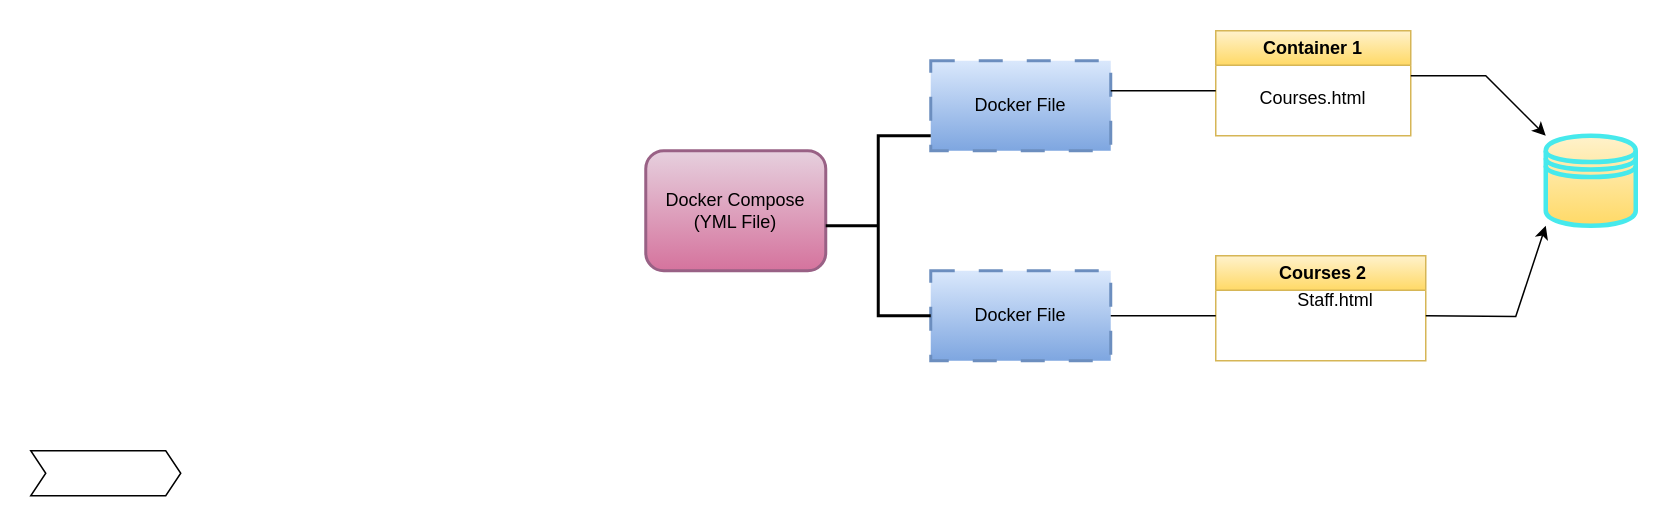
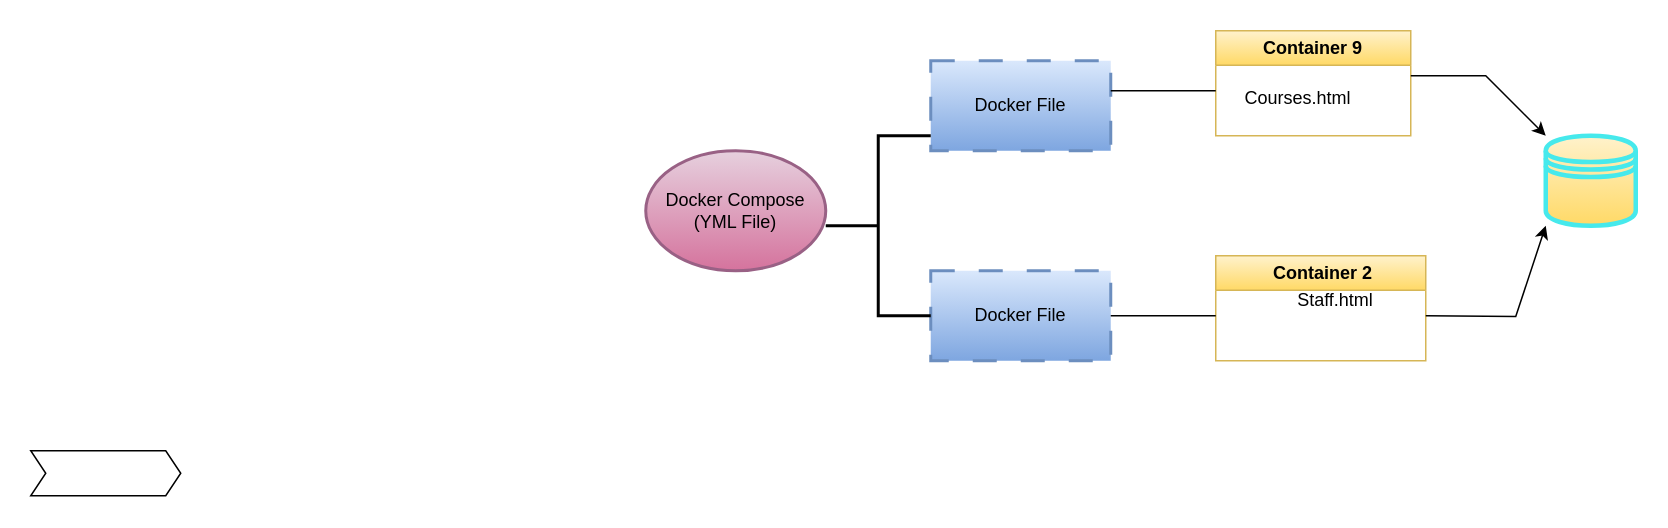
(1313, 49) -> (1313, 49)
(1313, 98) -> (1298, 98)
(736, 211) -> (736, 211)
(1321, 274) -> (1321, 274)
